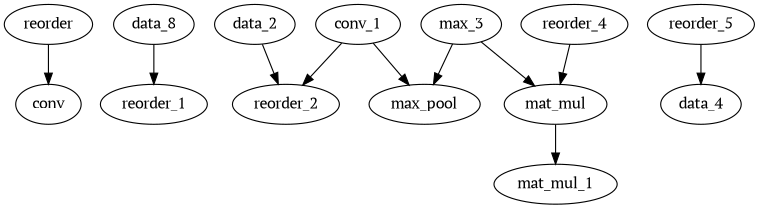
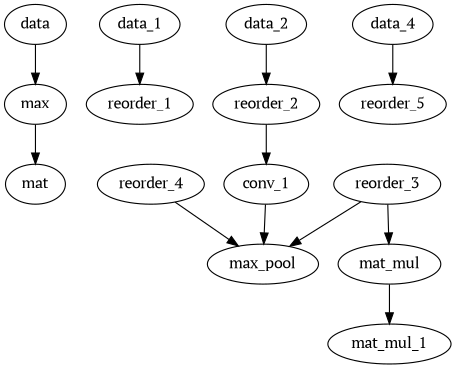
none -> (35, 24)
(48, 24) -> (35, 104)
(154, 24) -> (140, 24)
(461, 24) -> (387, 184)
(566, 59) -> (202, 221)
(701, 59) -> (393, 59)
(326, 60) -> (266, 139)
(48, 104) -> (35, 184)
